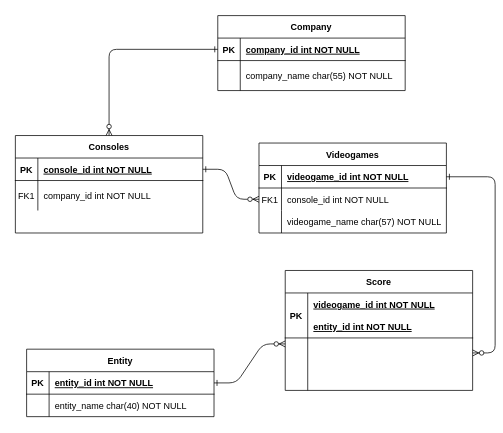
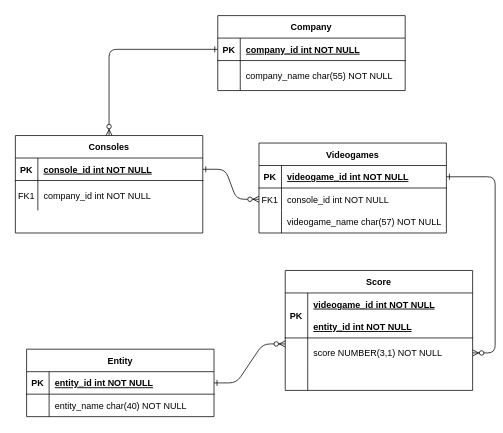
none -> (390, 353)
